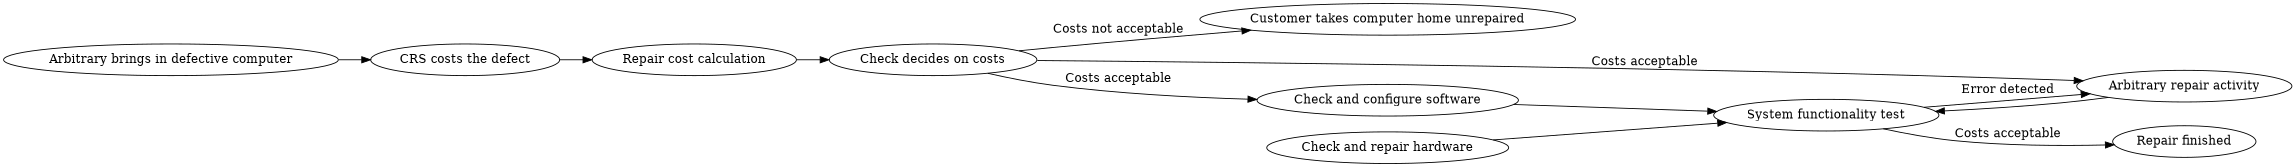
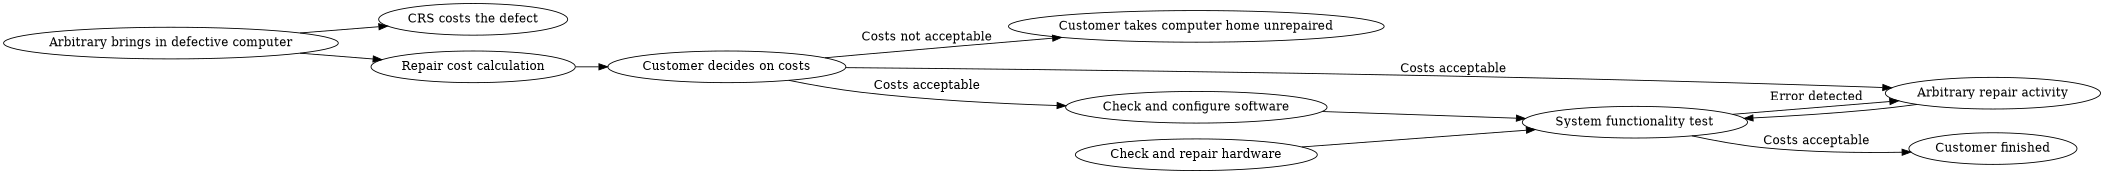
(571, 60) -> (337, 56)
(933, 60) -> (727, 67)
(2184, 142) -> (1993, 149)
